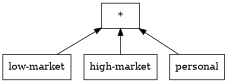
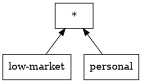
(121, 67) -> none
